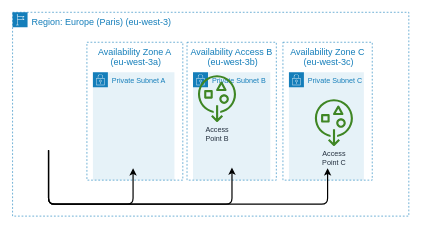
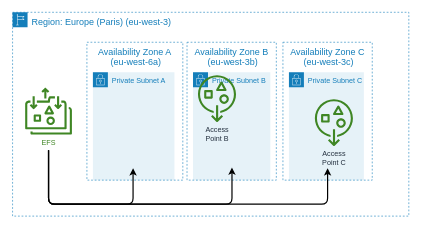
(134, 52) -> (134, 52)
(231, 52) -> (231, 52)
none -> (48, 111)
